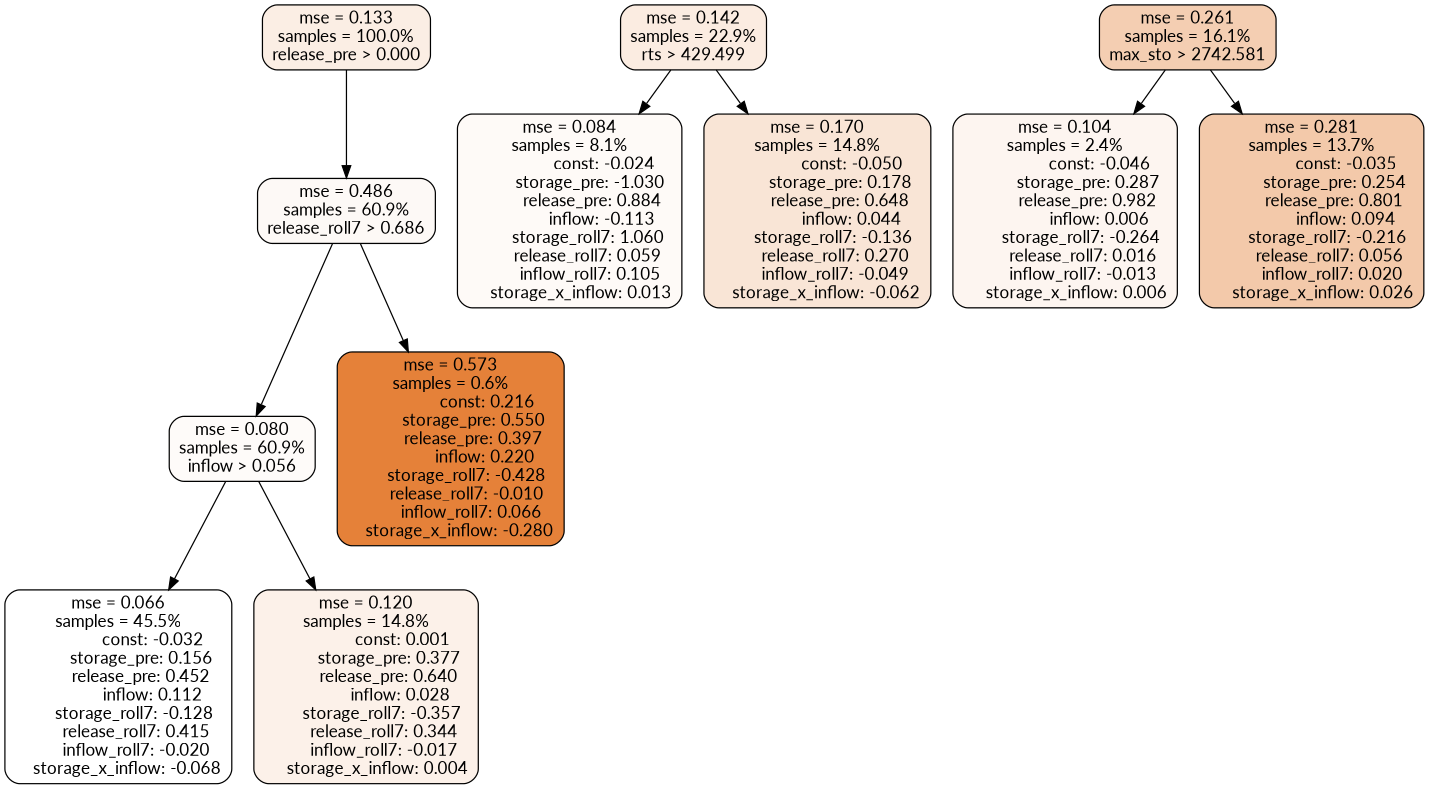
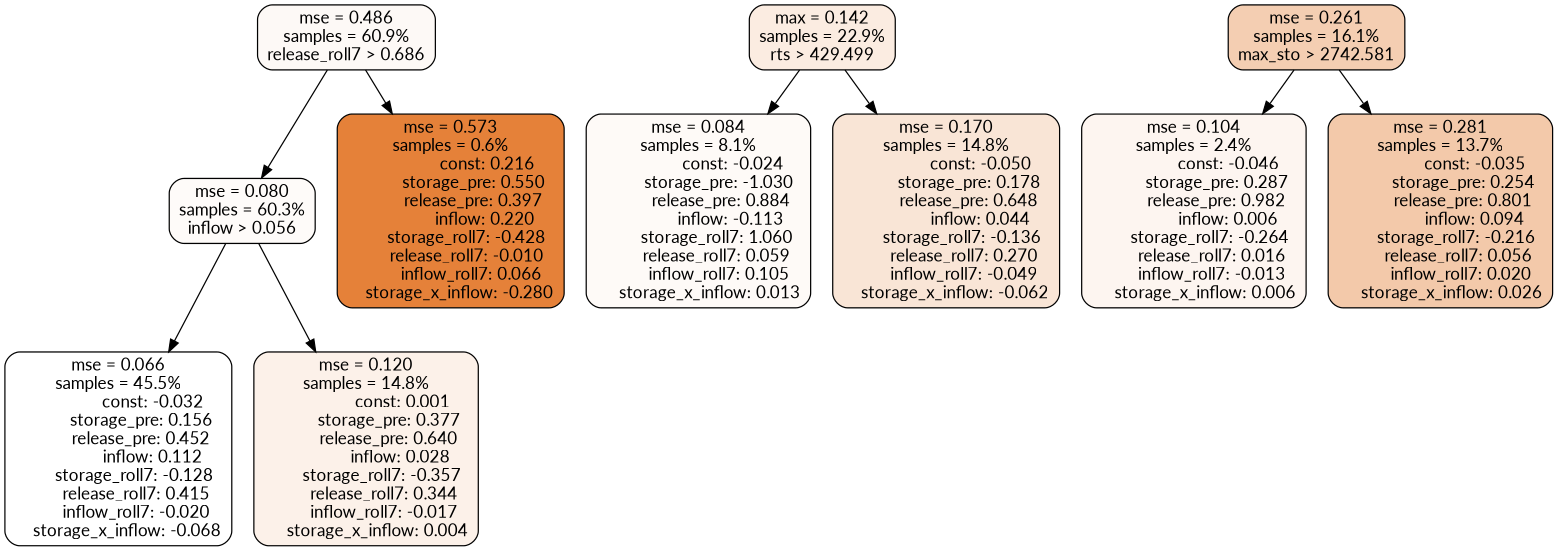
(346, 37) -> none
(694, 37) -> (822, 37)
(242, 449) -> (242, 211)
